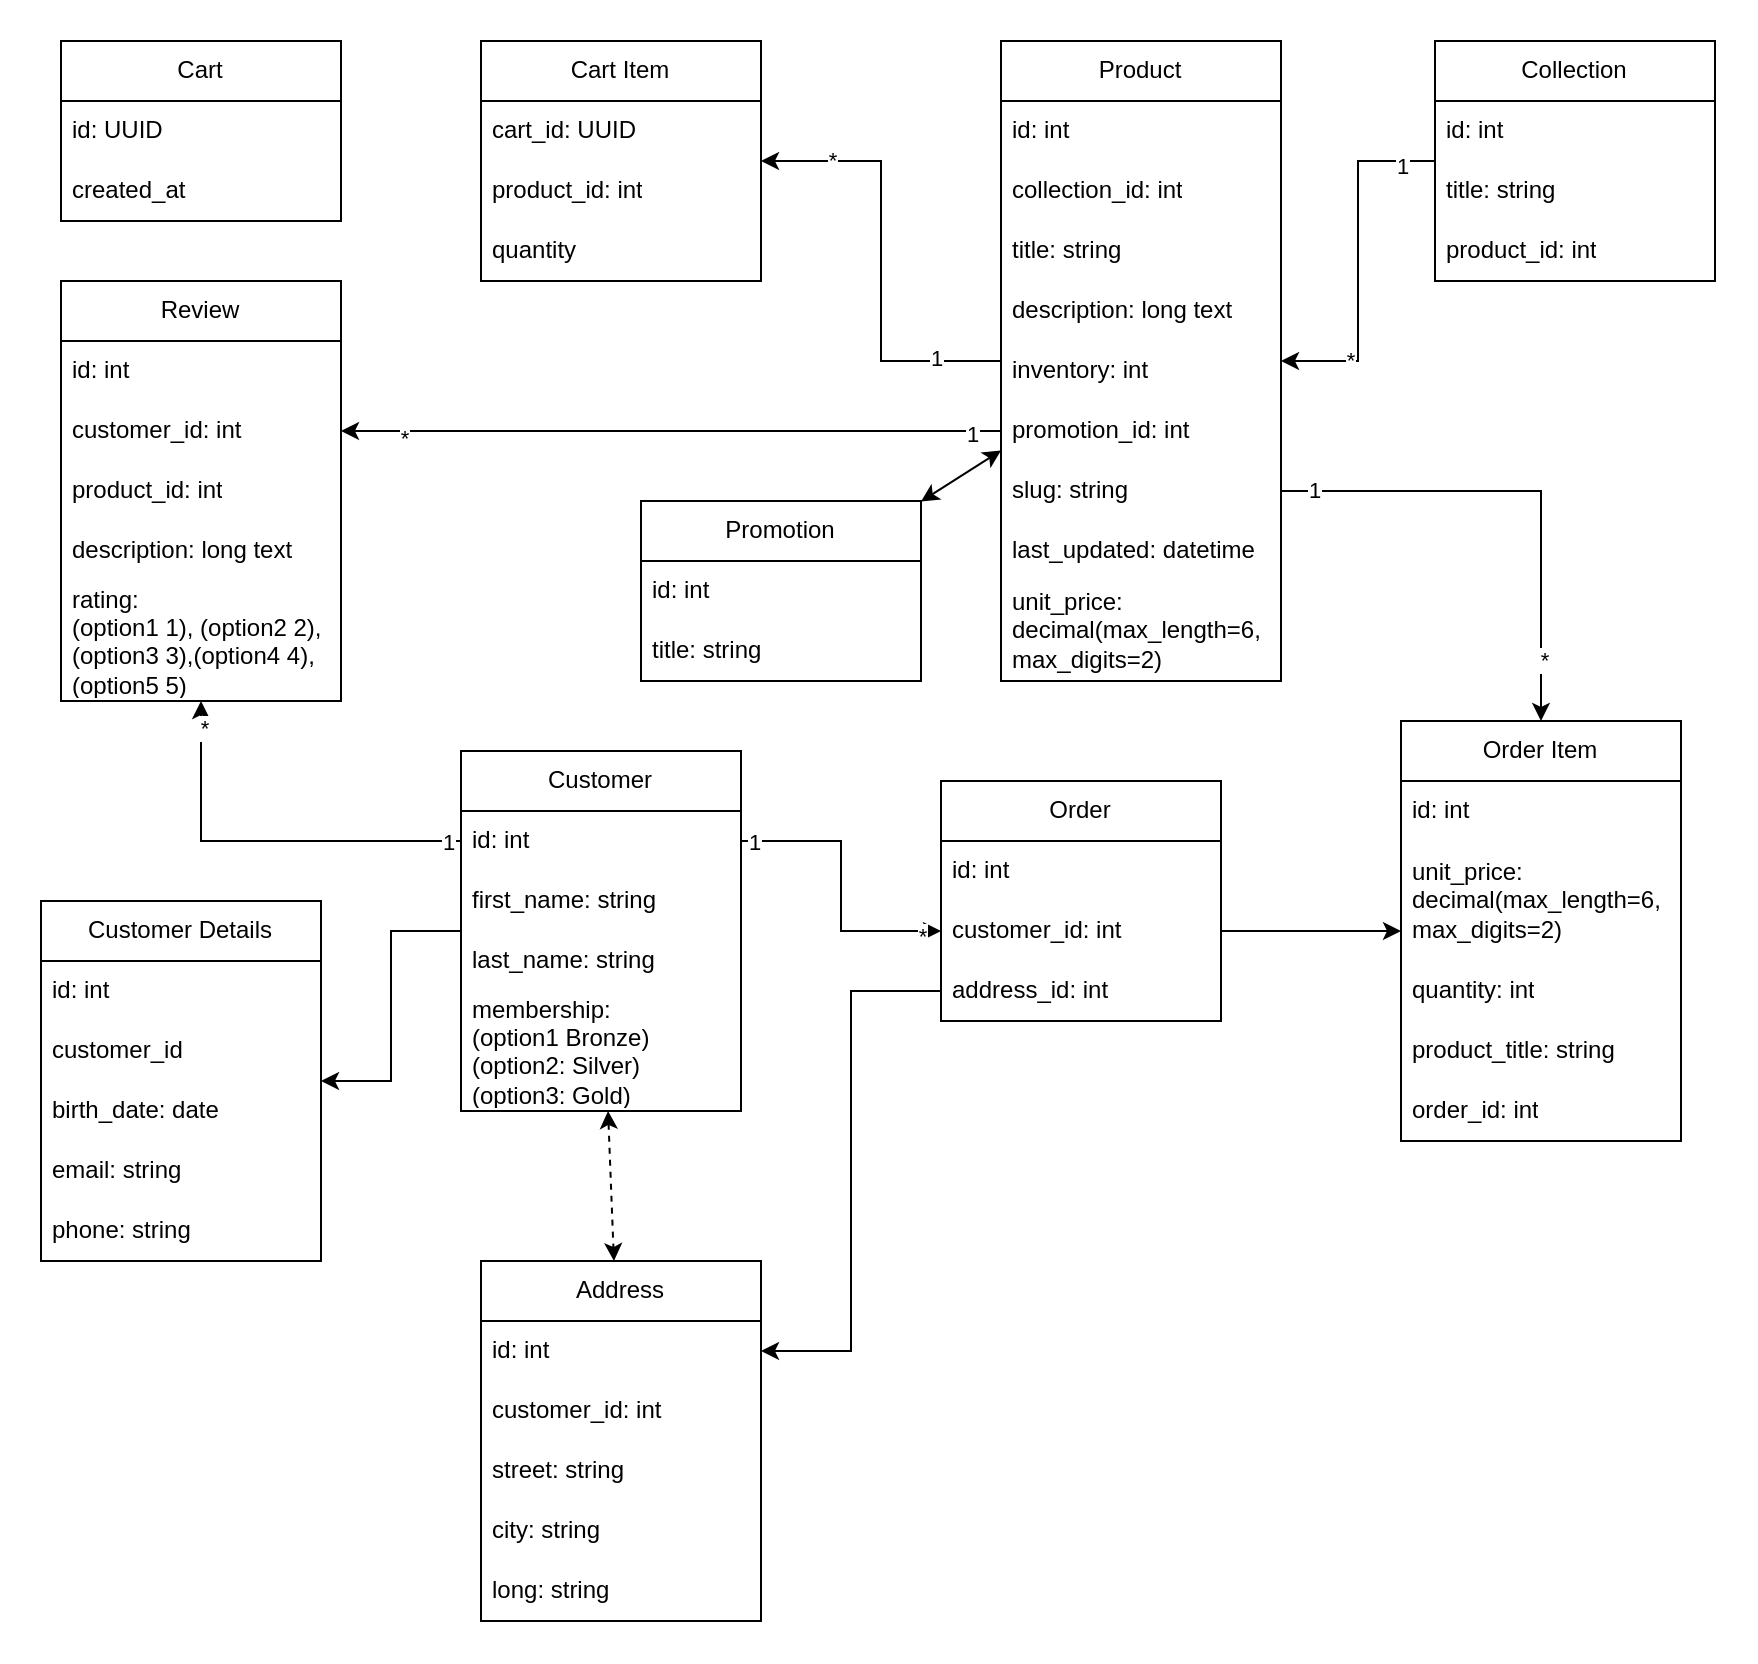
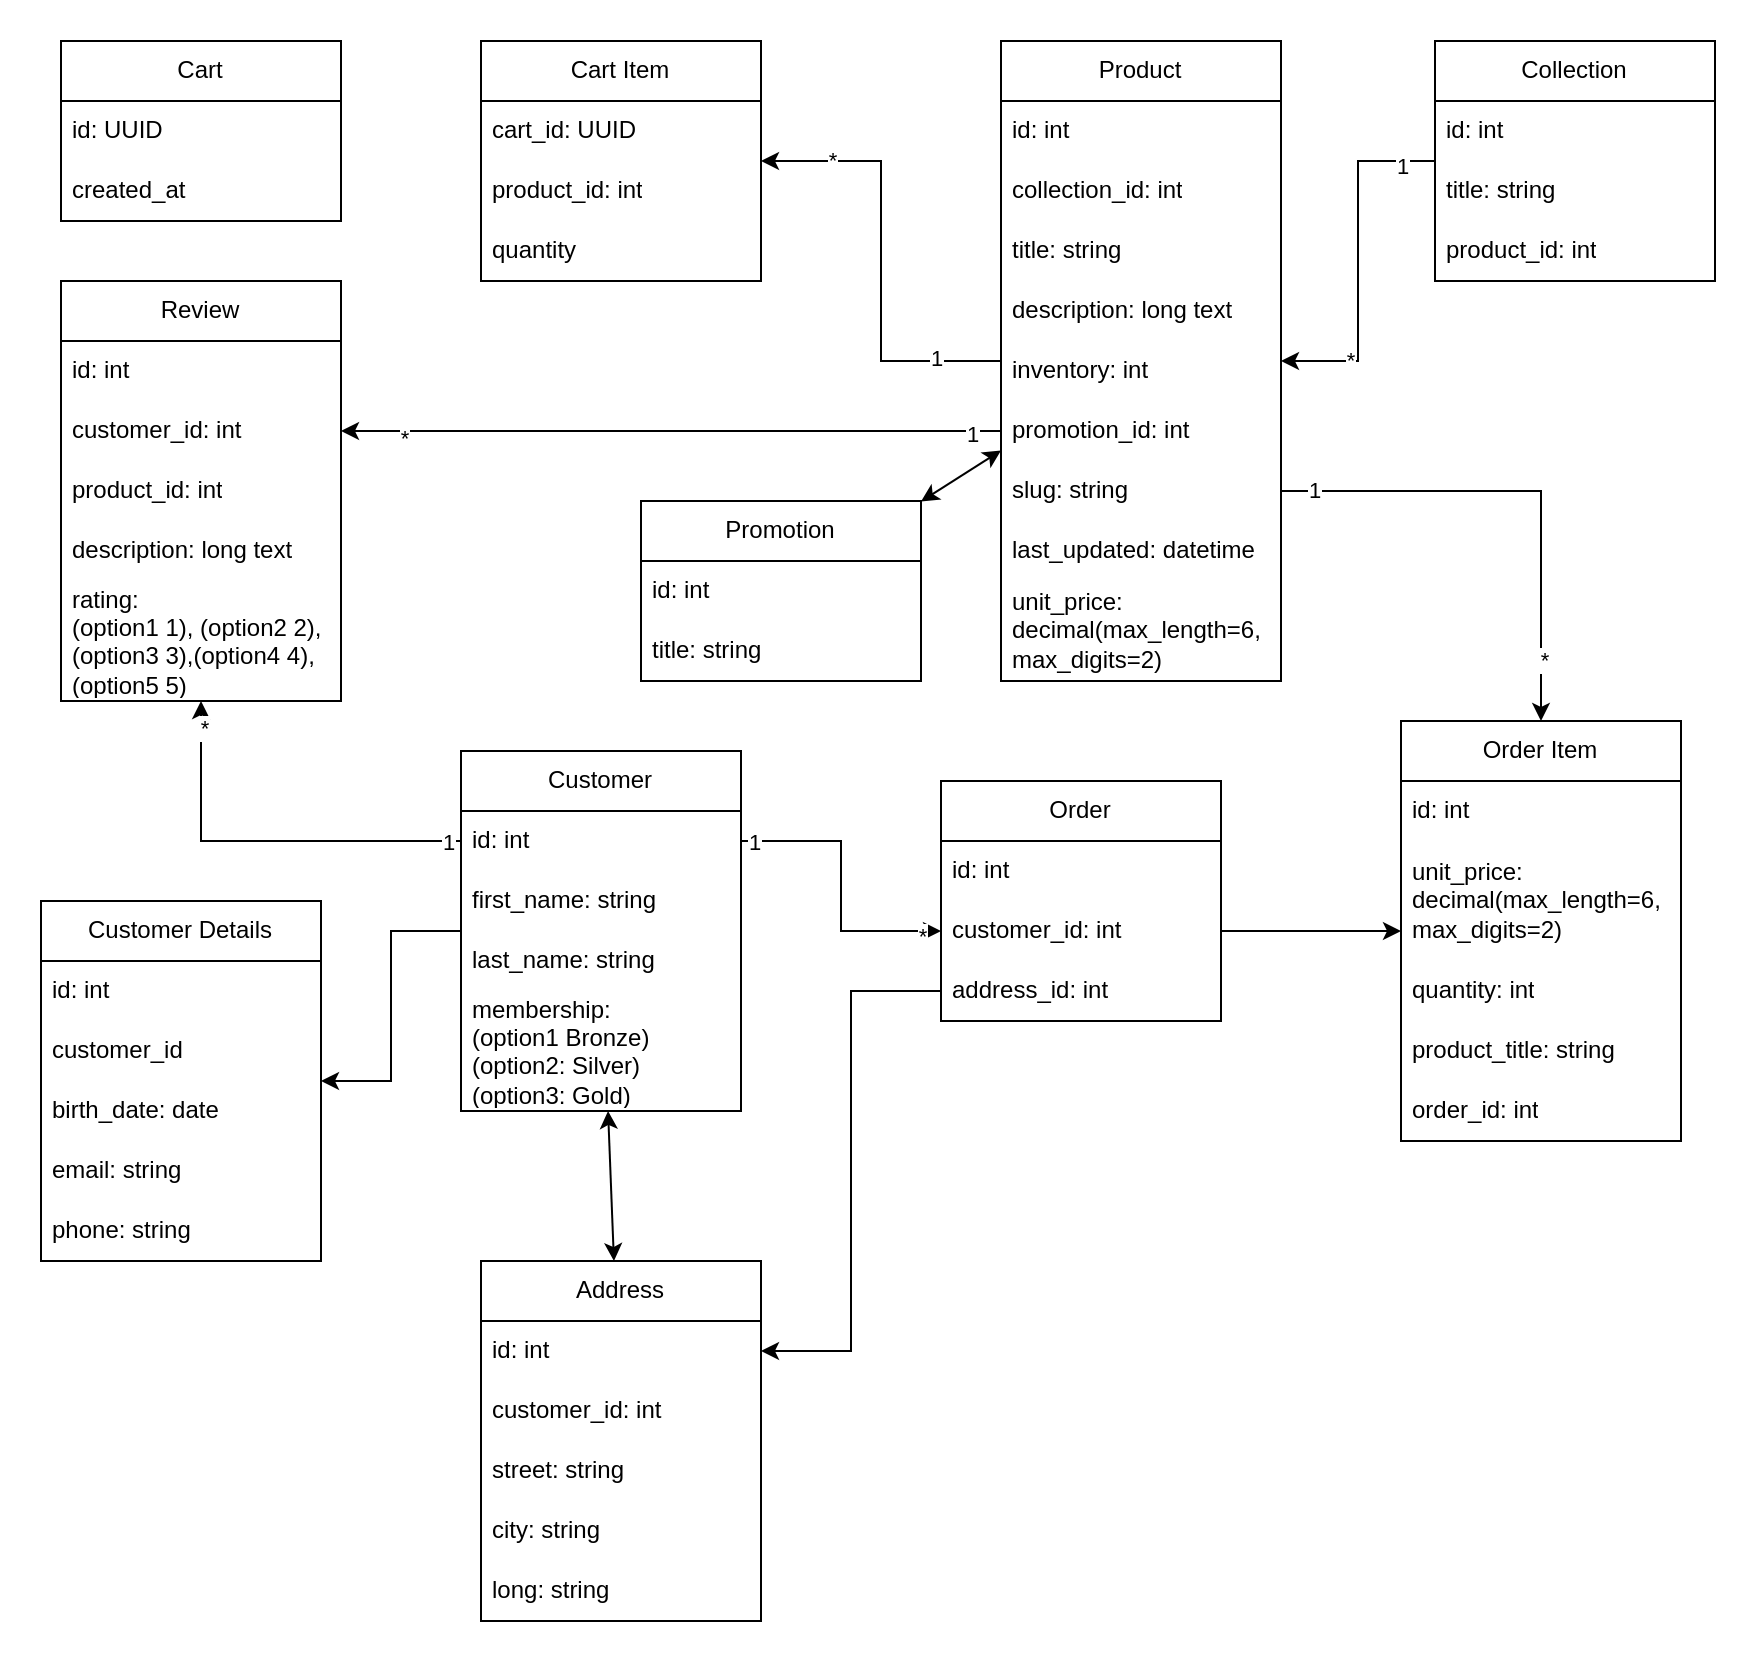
(611, 1185) -> (611, 1185)
